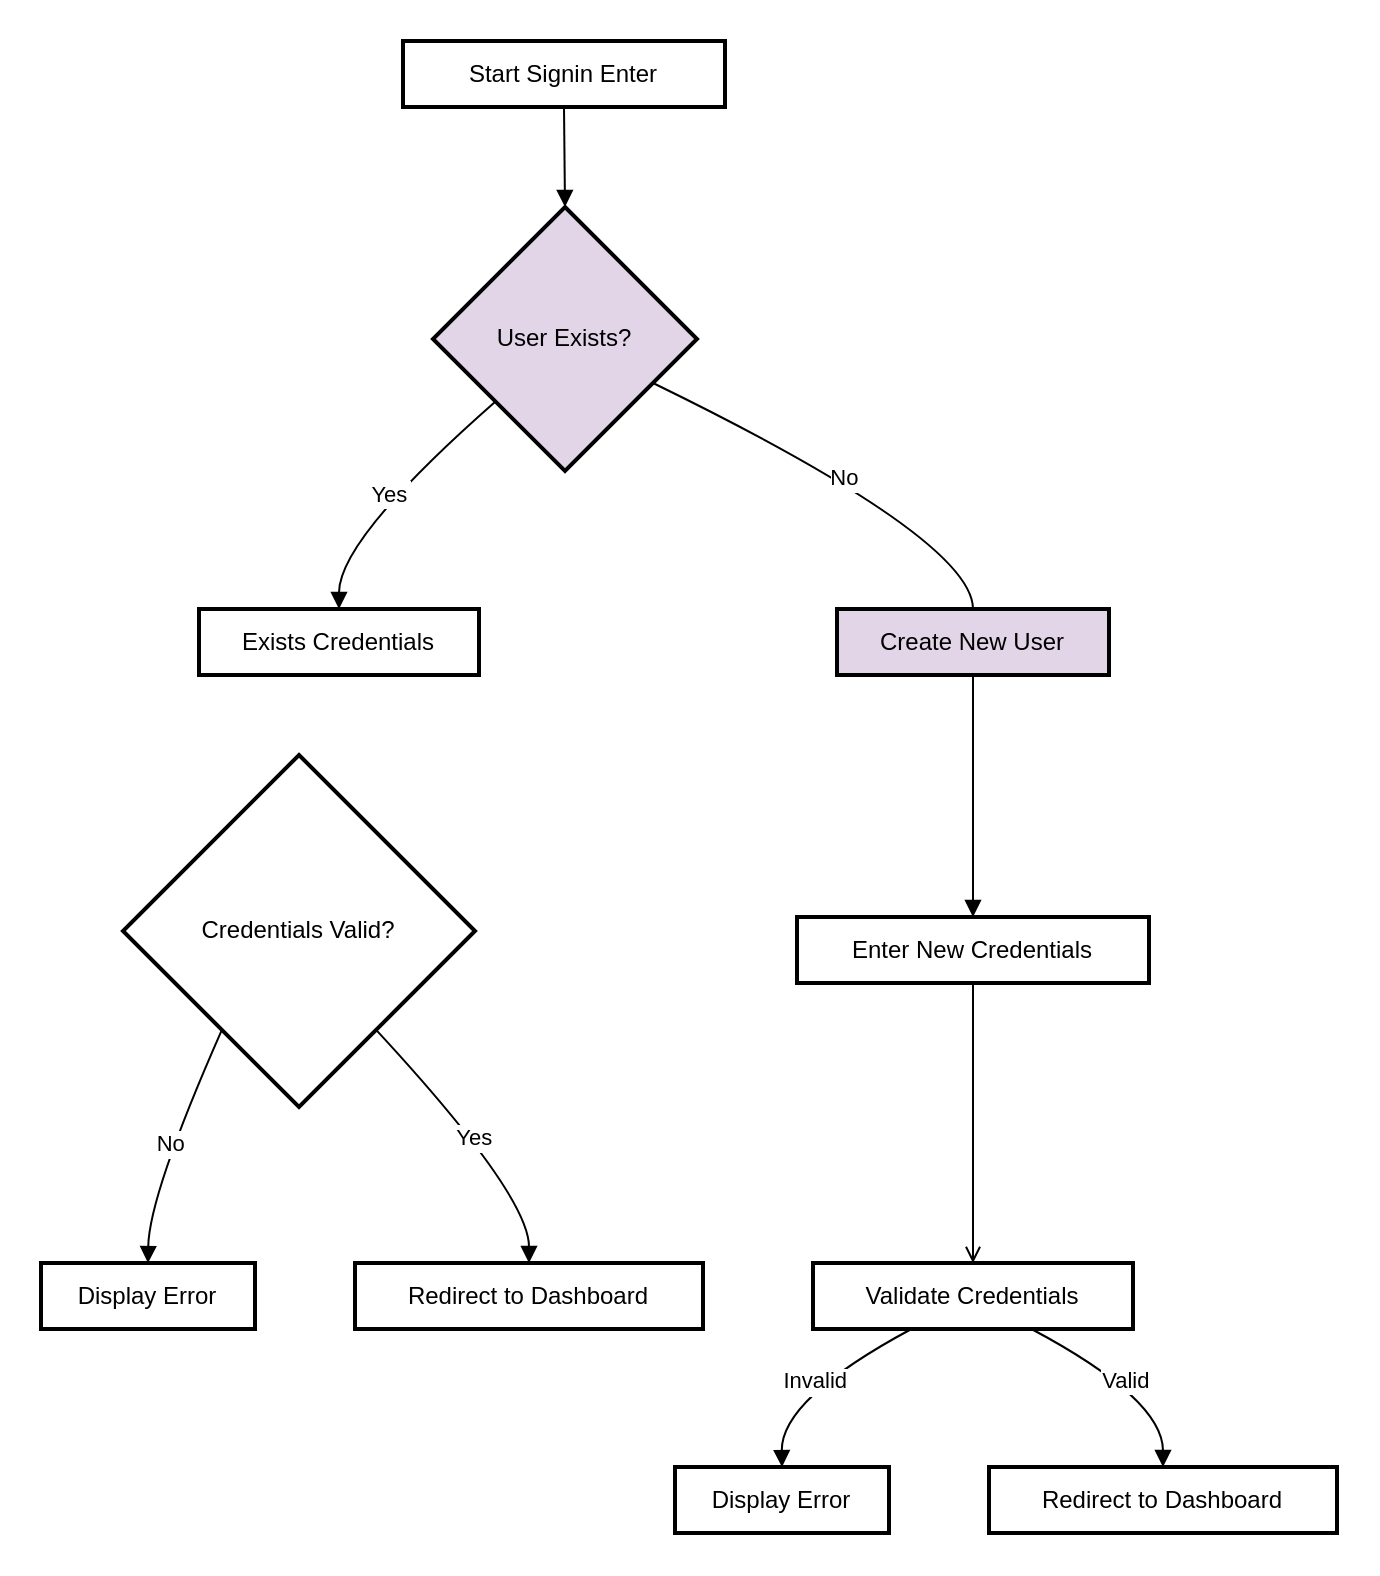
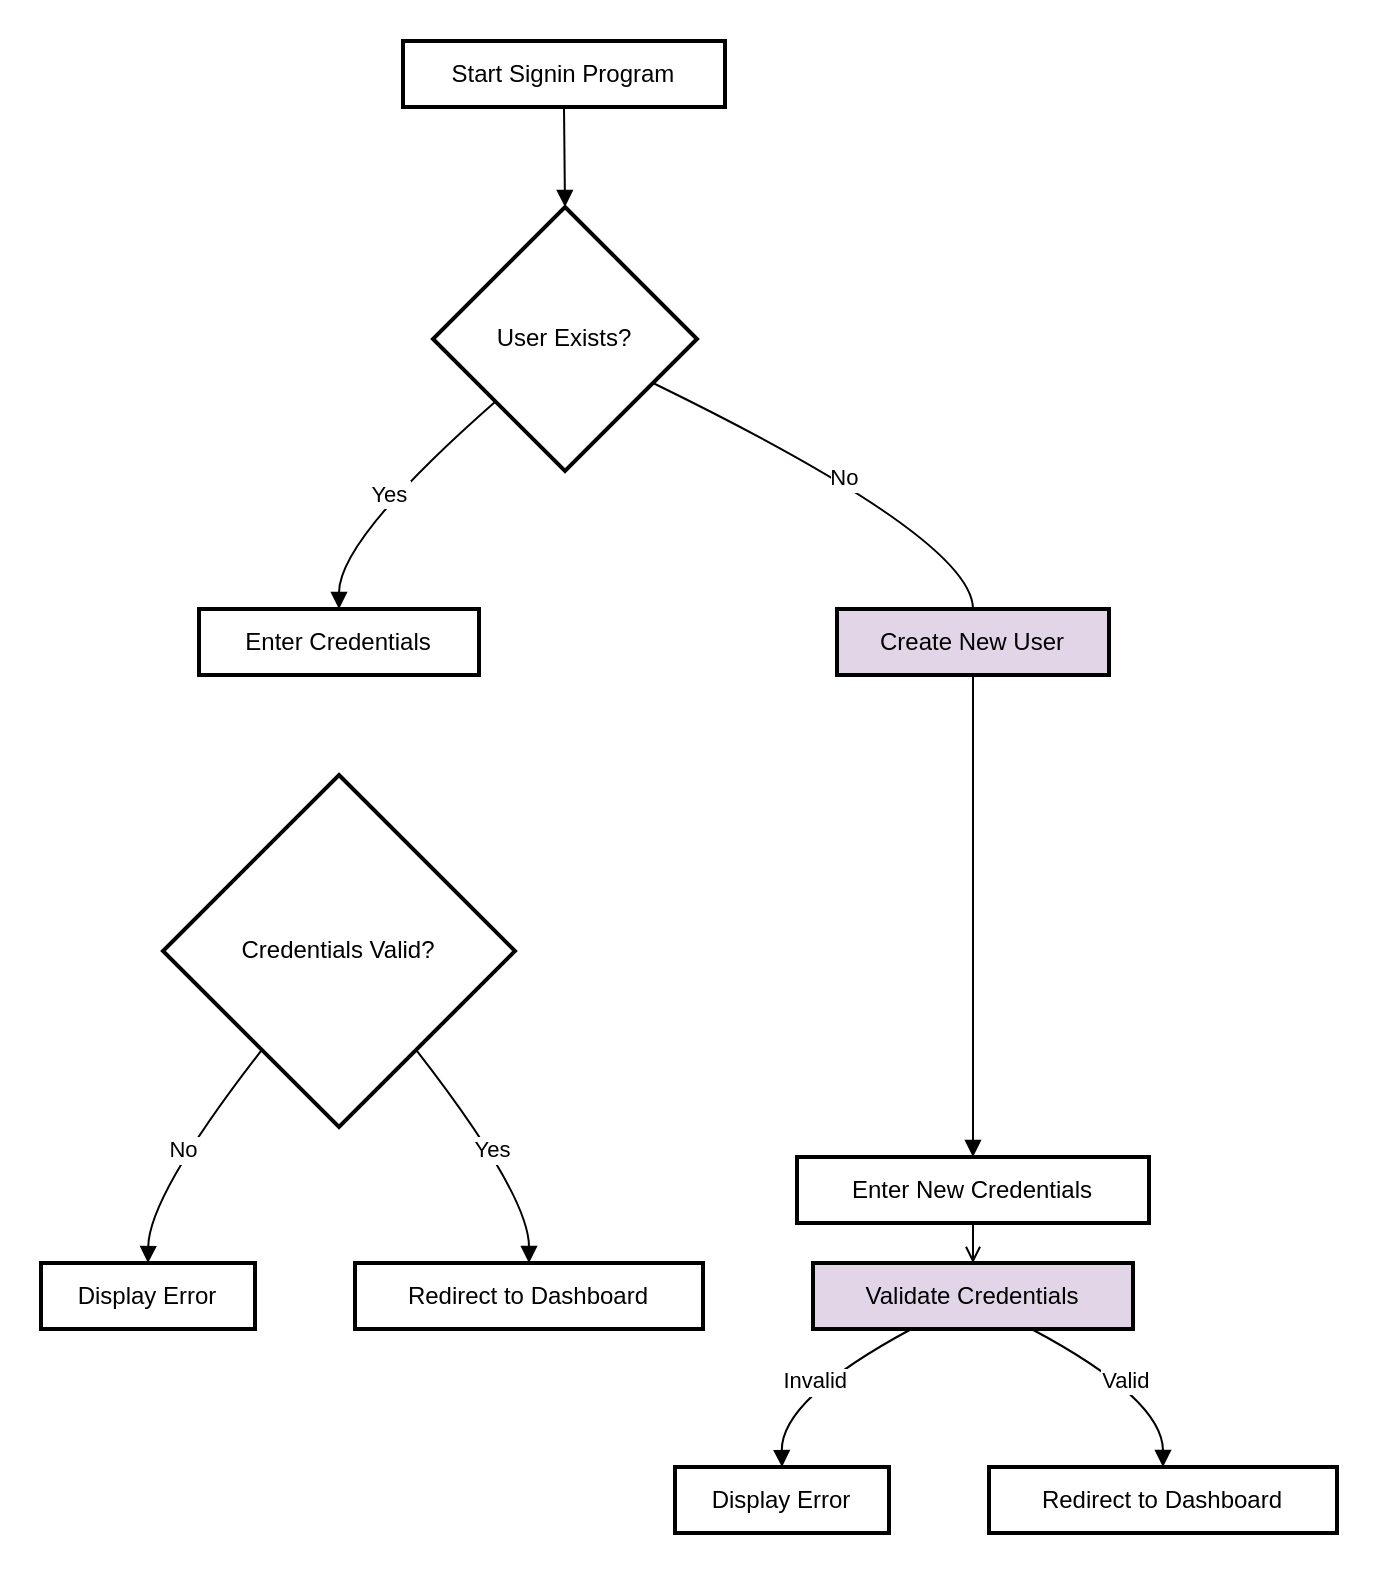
(564, 75) -> (564, 75)
(565, 339) -> (565, 339)
(339, 643) -> (339, 643)
(299, 931) -> (339, 951)
(973, 950) -> (973, 1190)
(973, 1296) -> (973, 1296)
